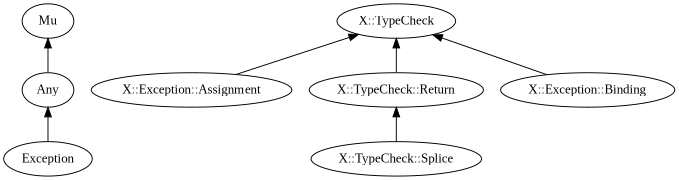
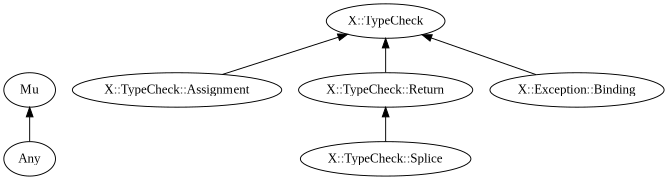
(192, 90) -> (177, 90)
(48, 159) -> none
